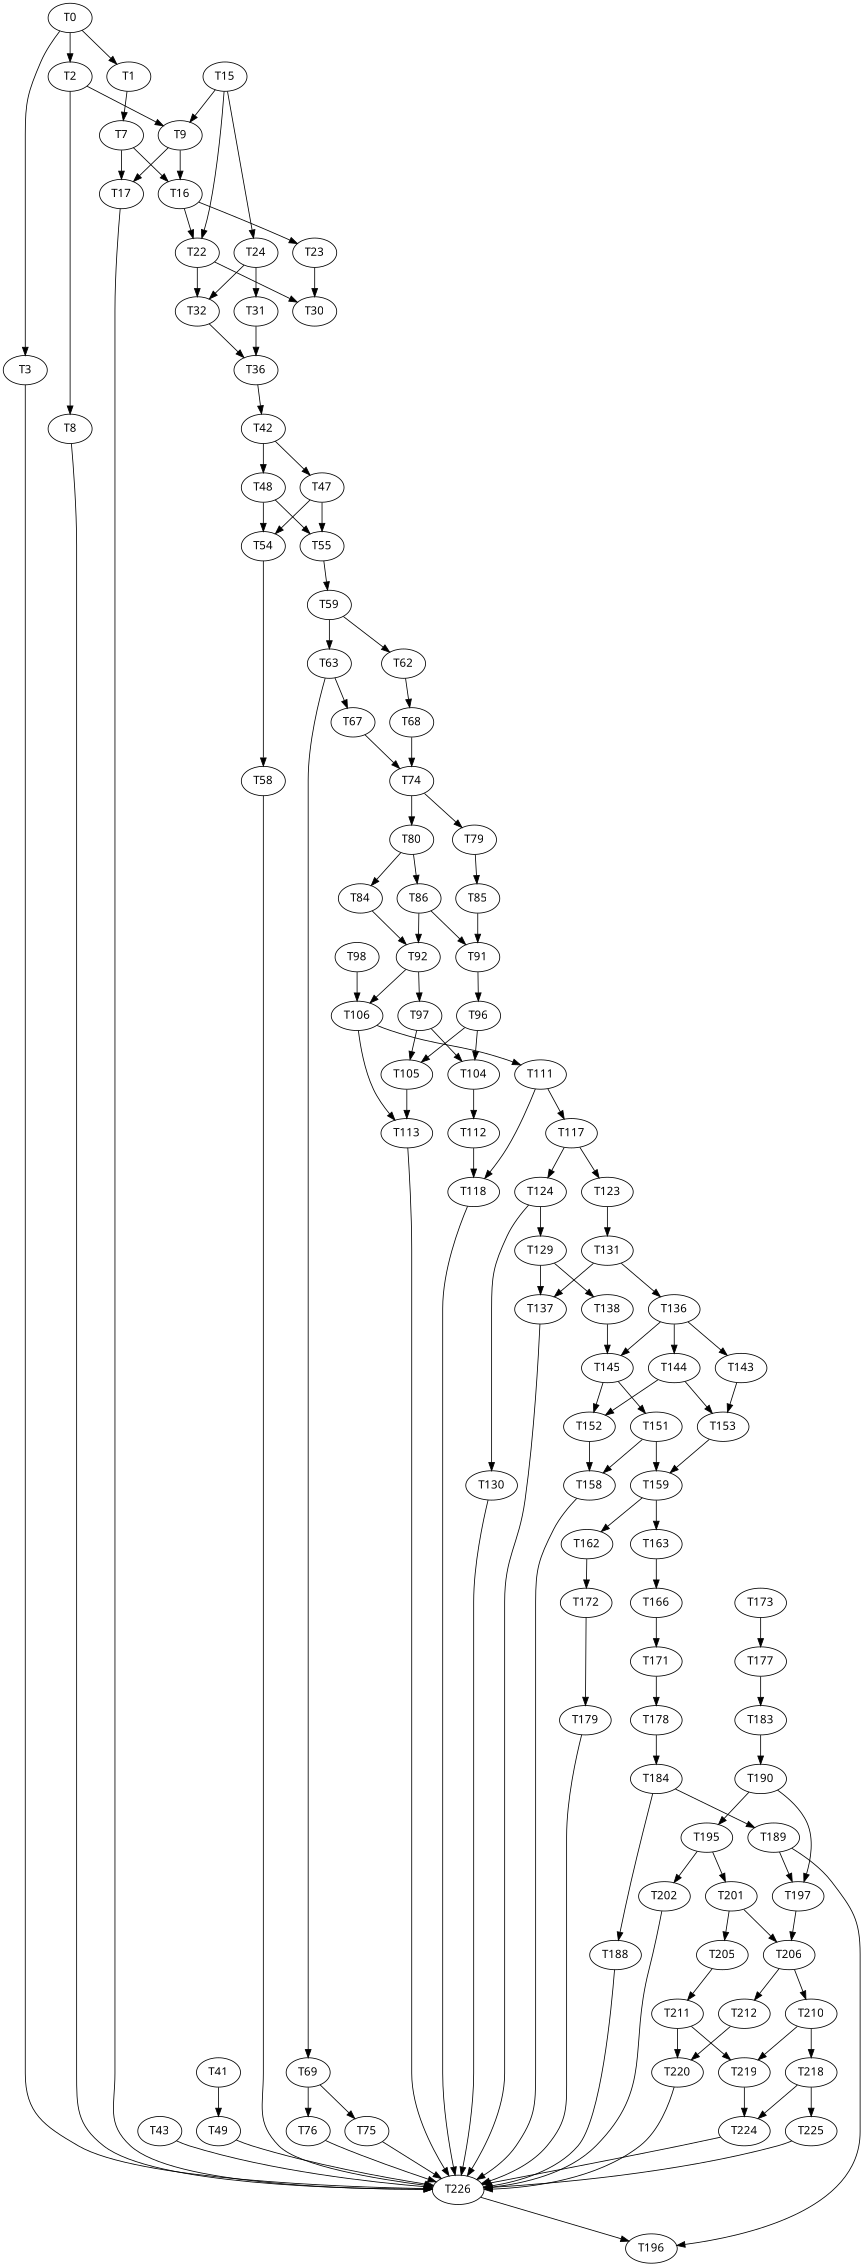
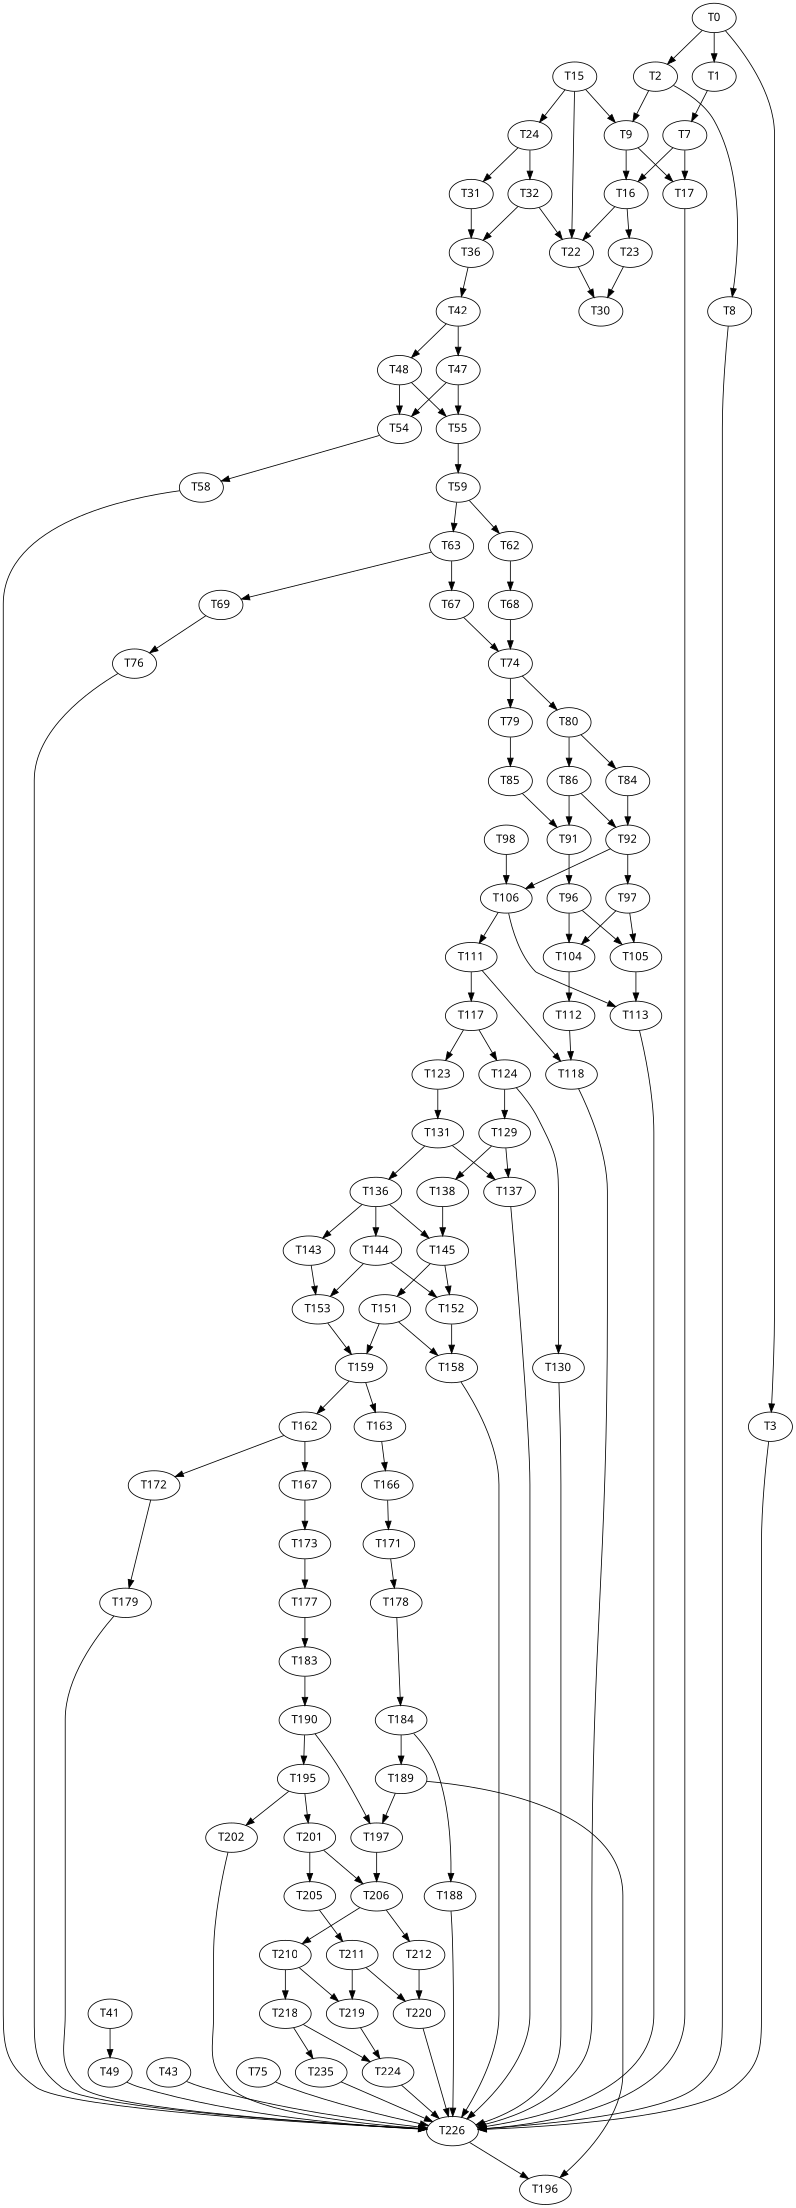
(197, 278) -> (548, 220)
none -> (305, 1485)
(335, 2099) -> none
(811, 2131) -> (321, 2072)
